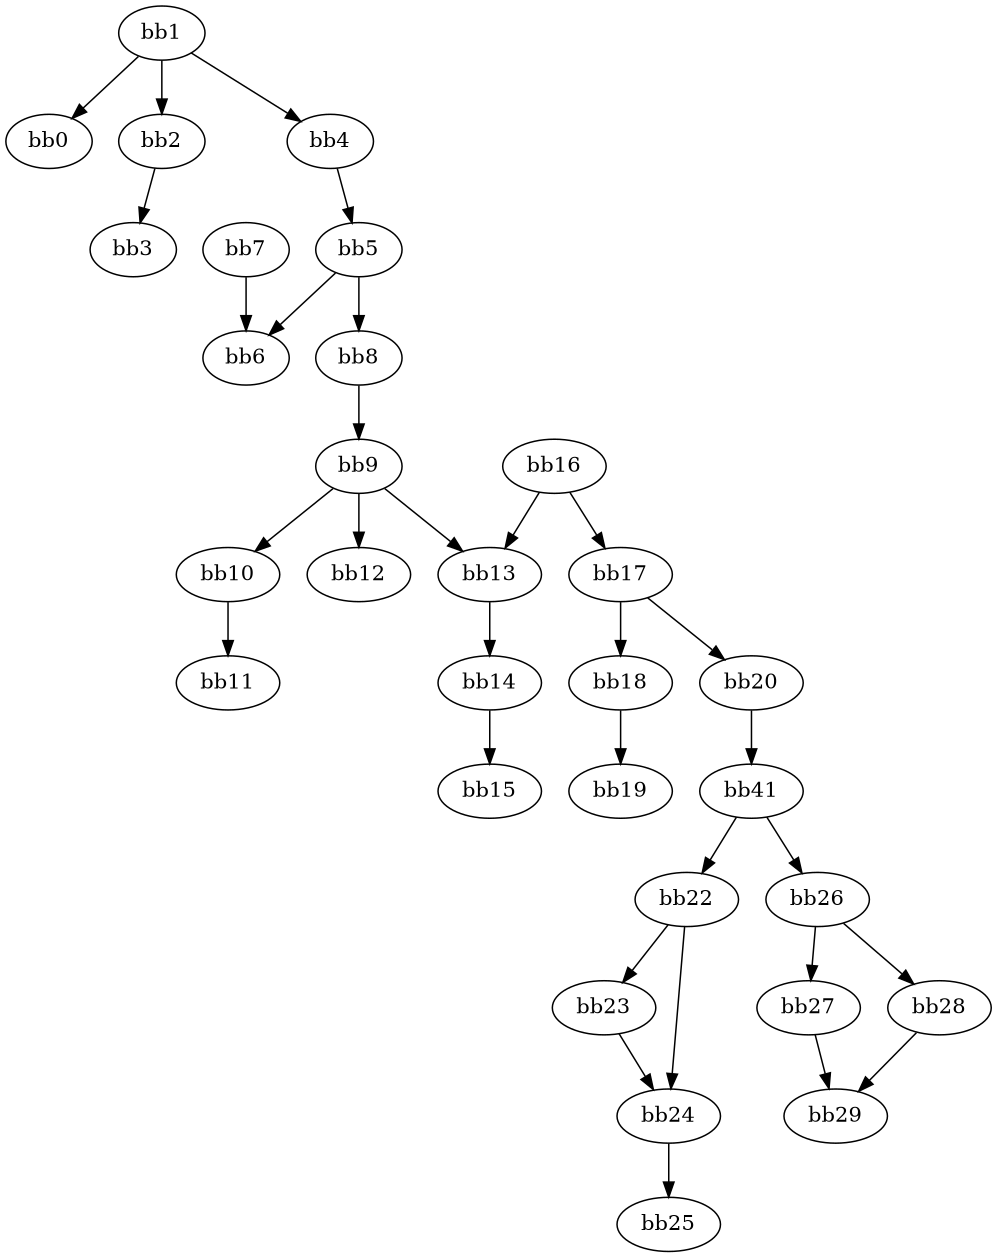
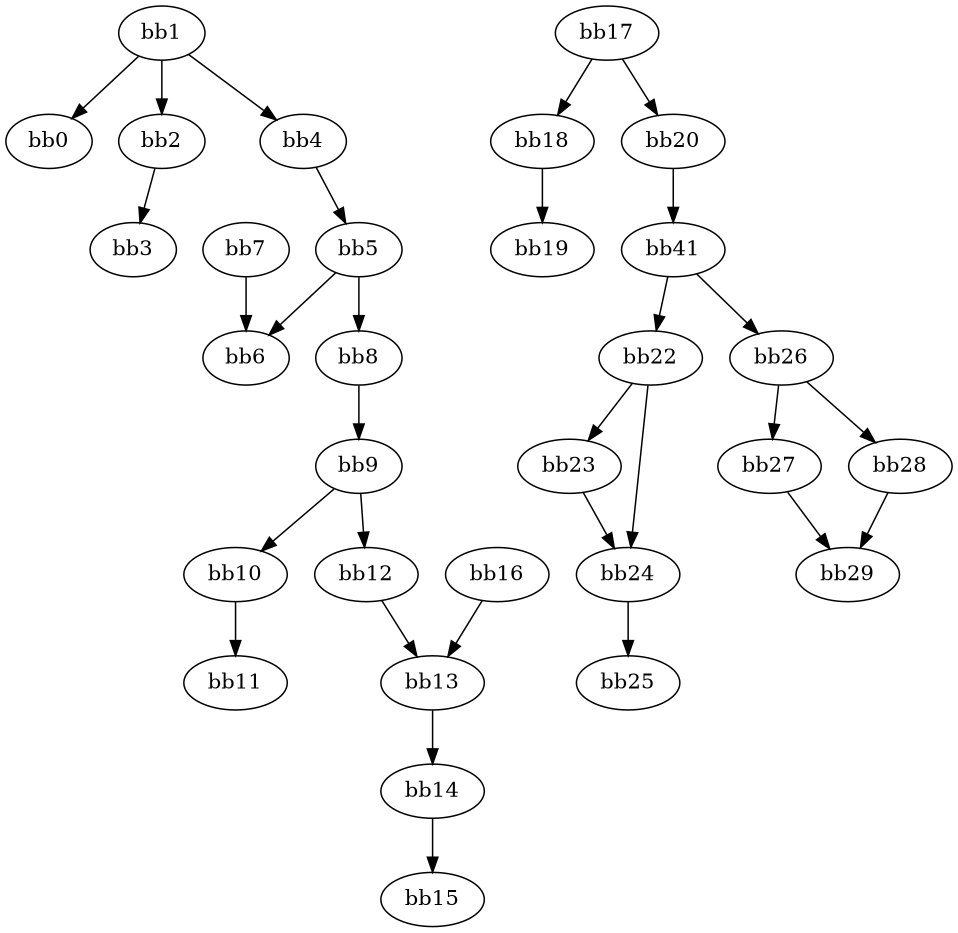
(583, 514) -> none
(418, 515) -> (395, 622)
